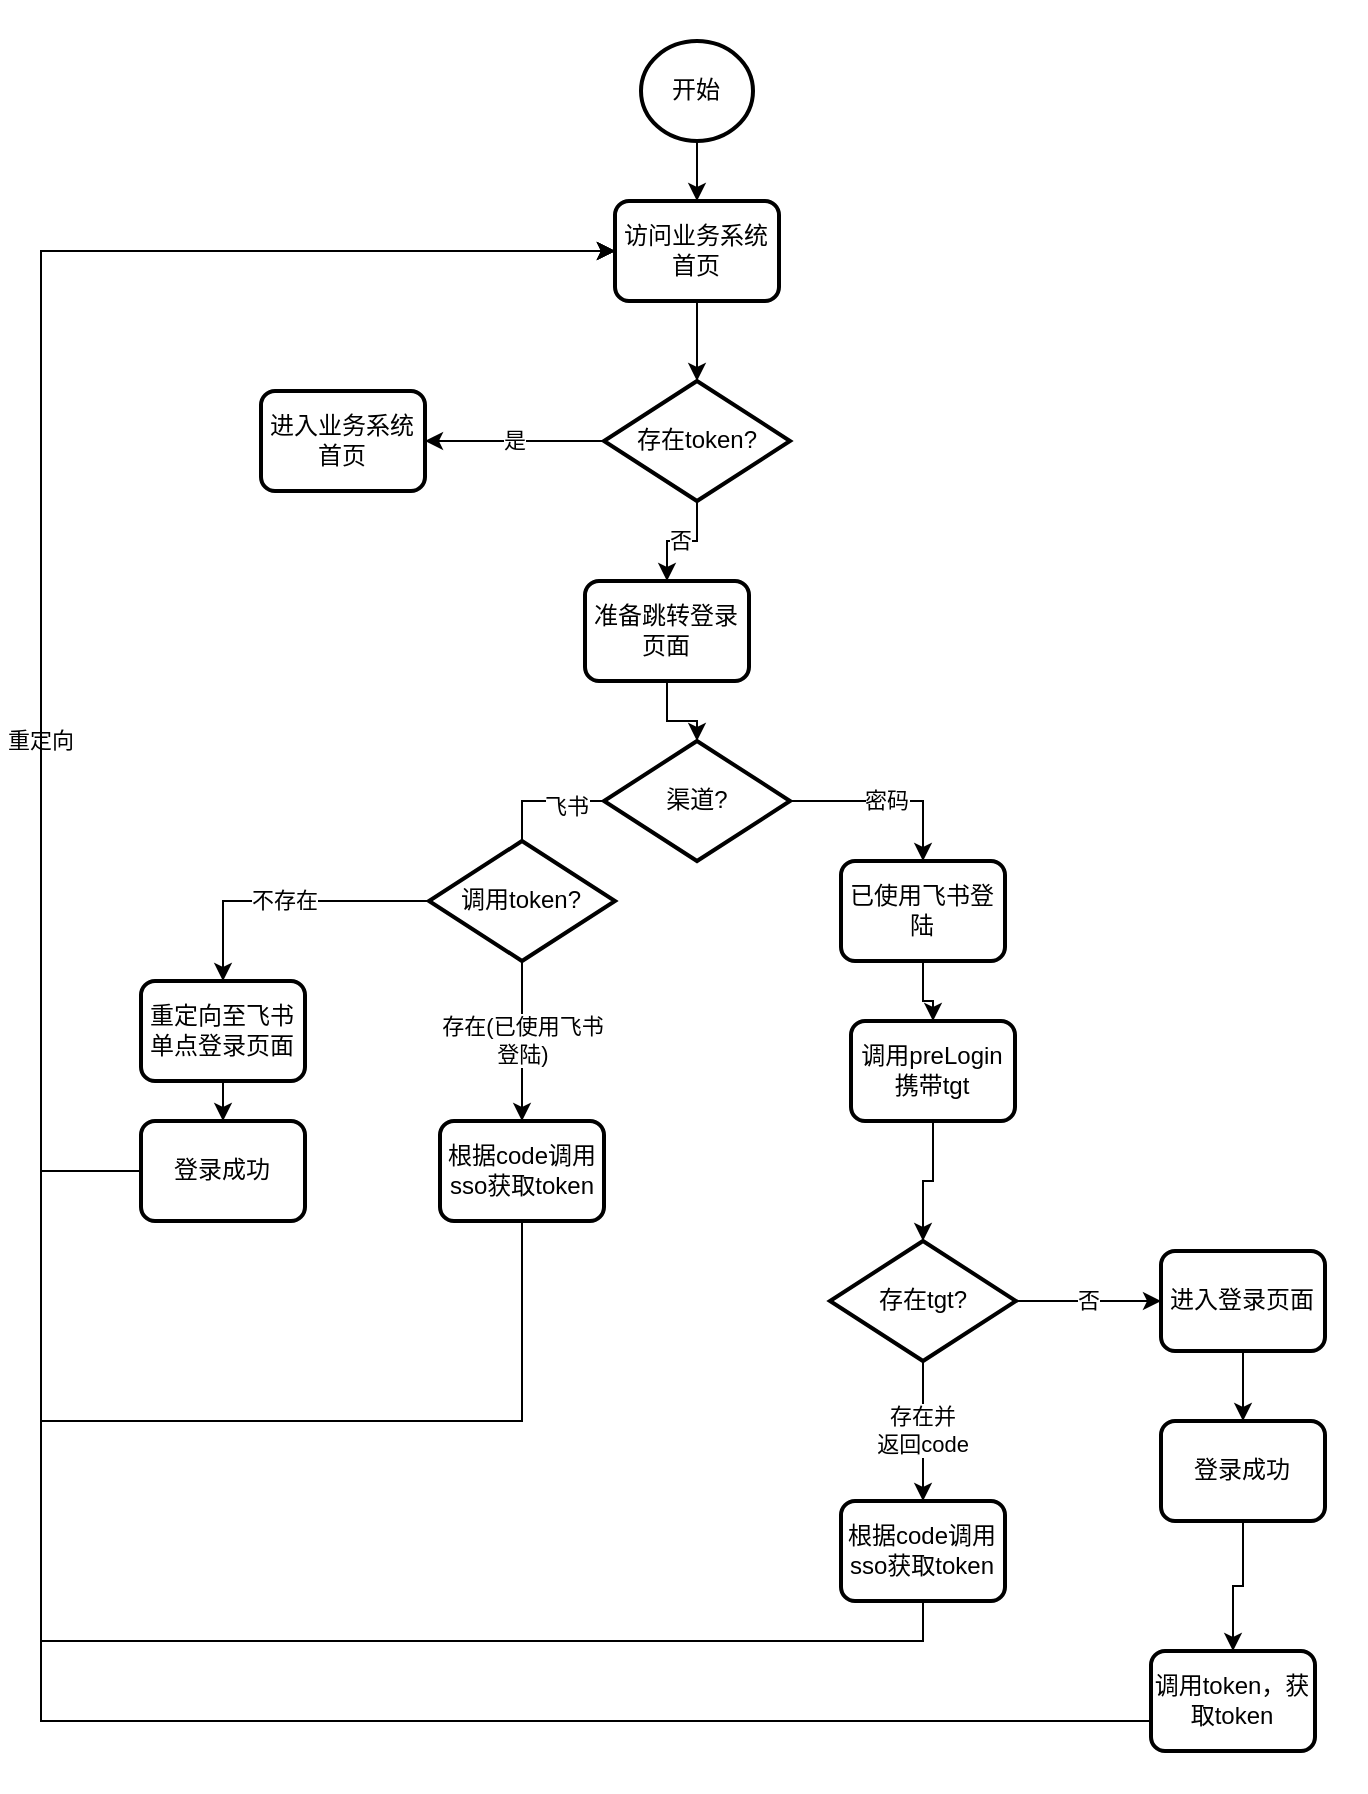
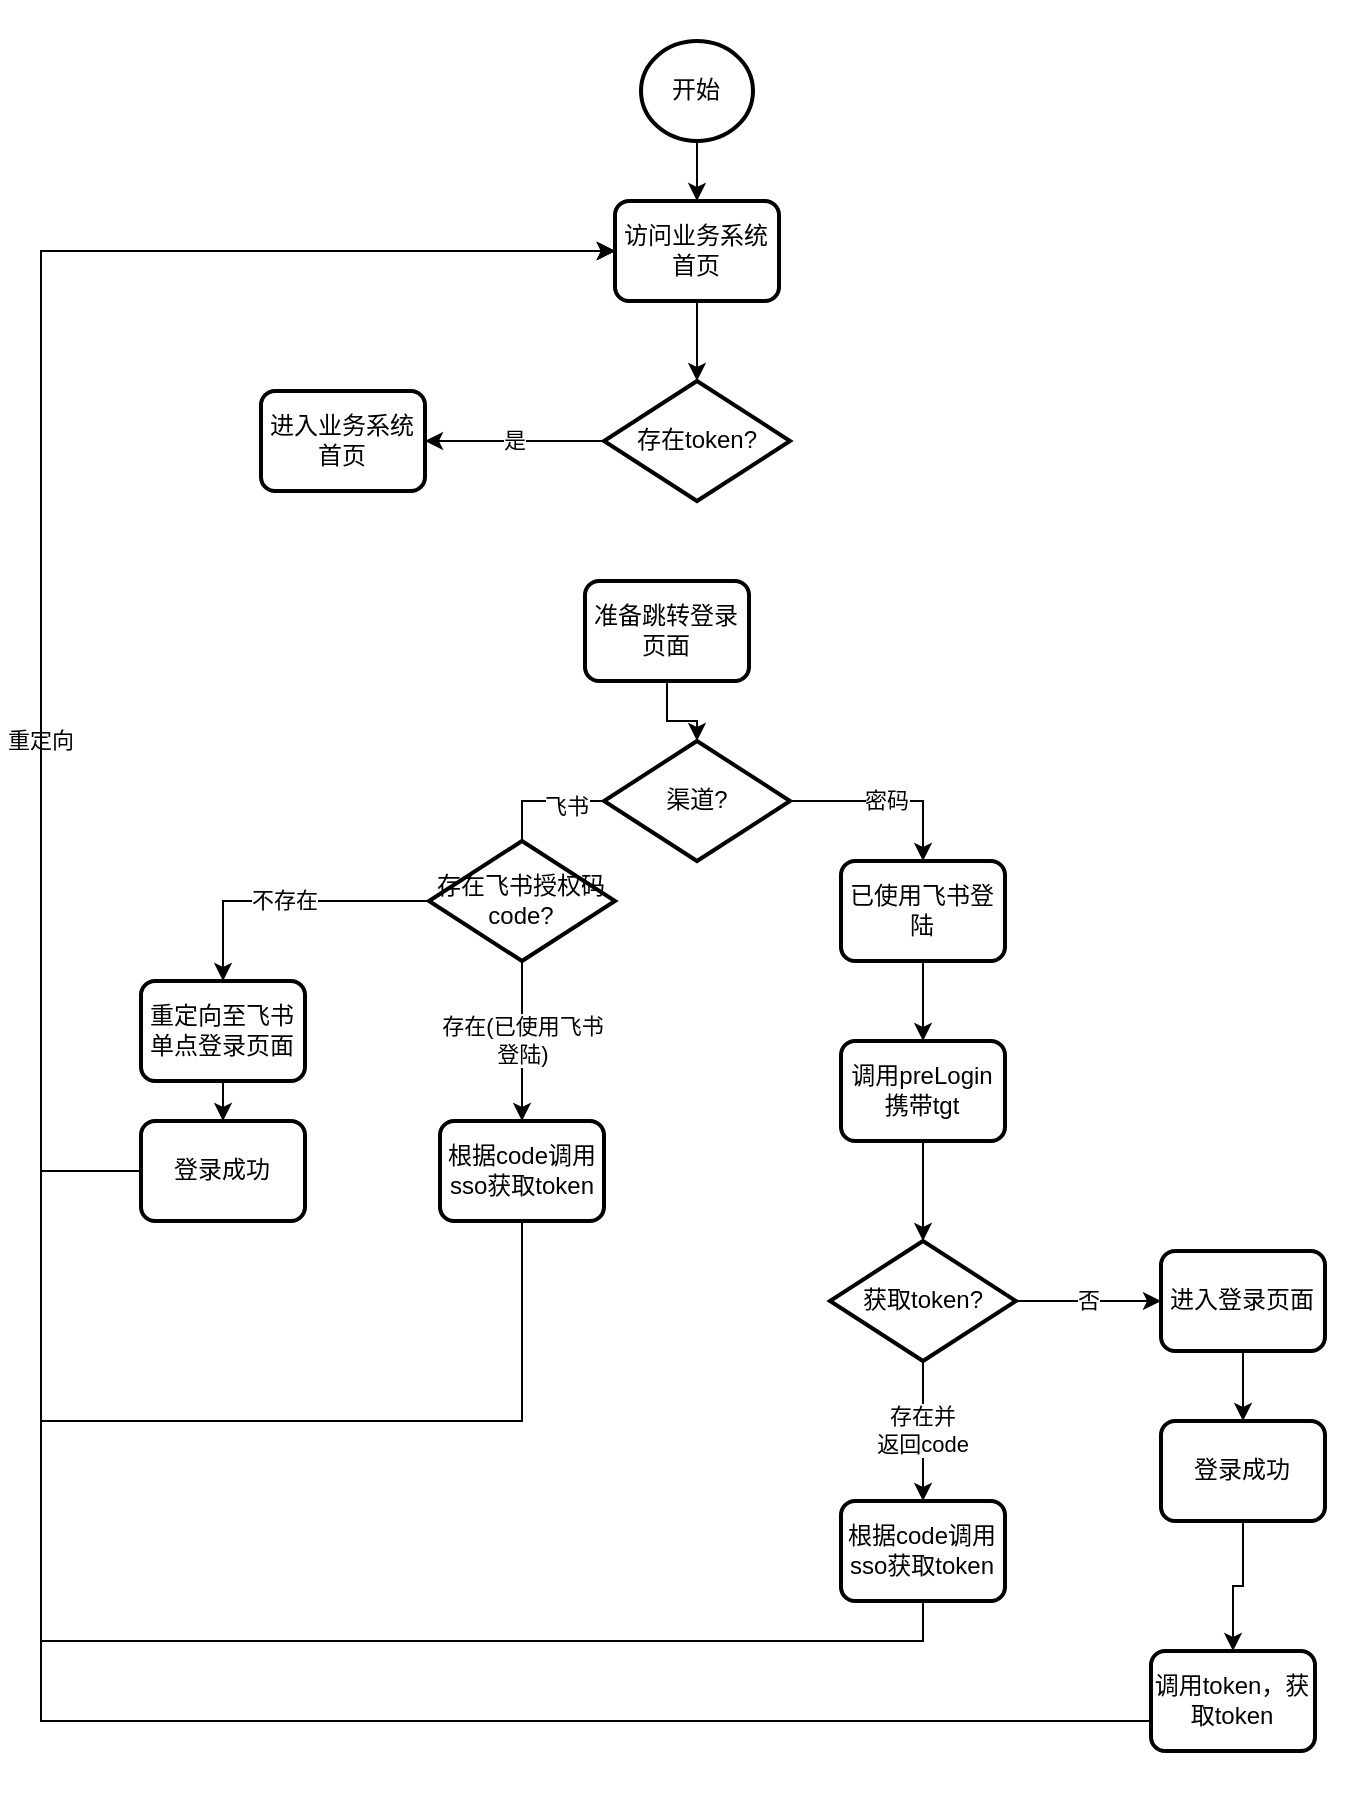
(689, 541) -> none
(522, 901) -> (522, 901)
(933, 1071) -> (923, 1091)
(924, 1301) -> (924, 1301)
